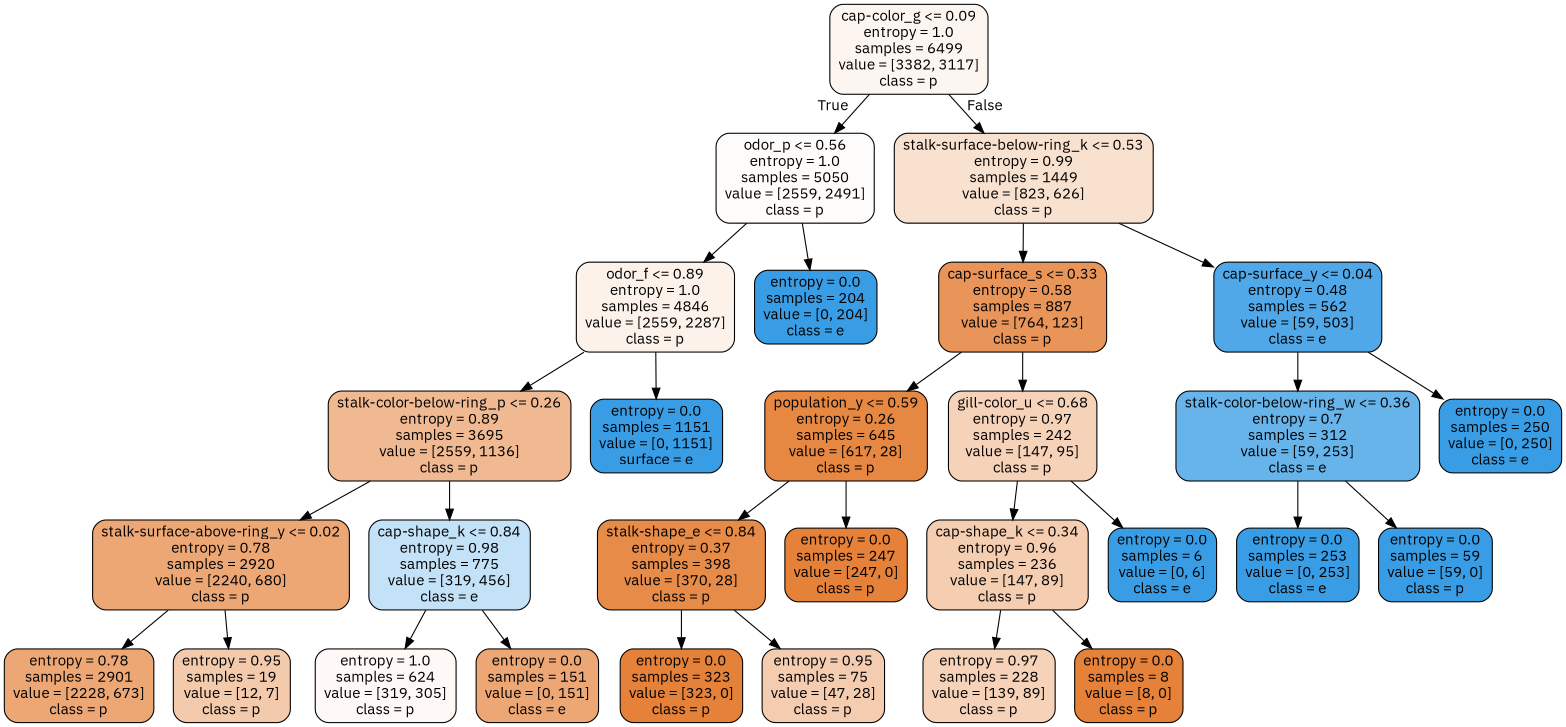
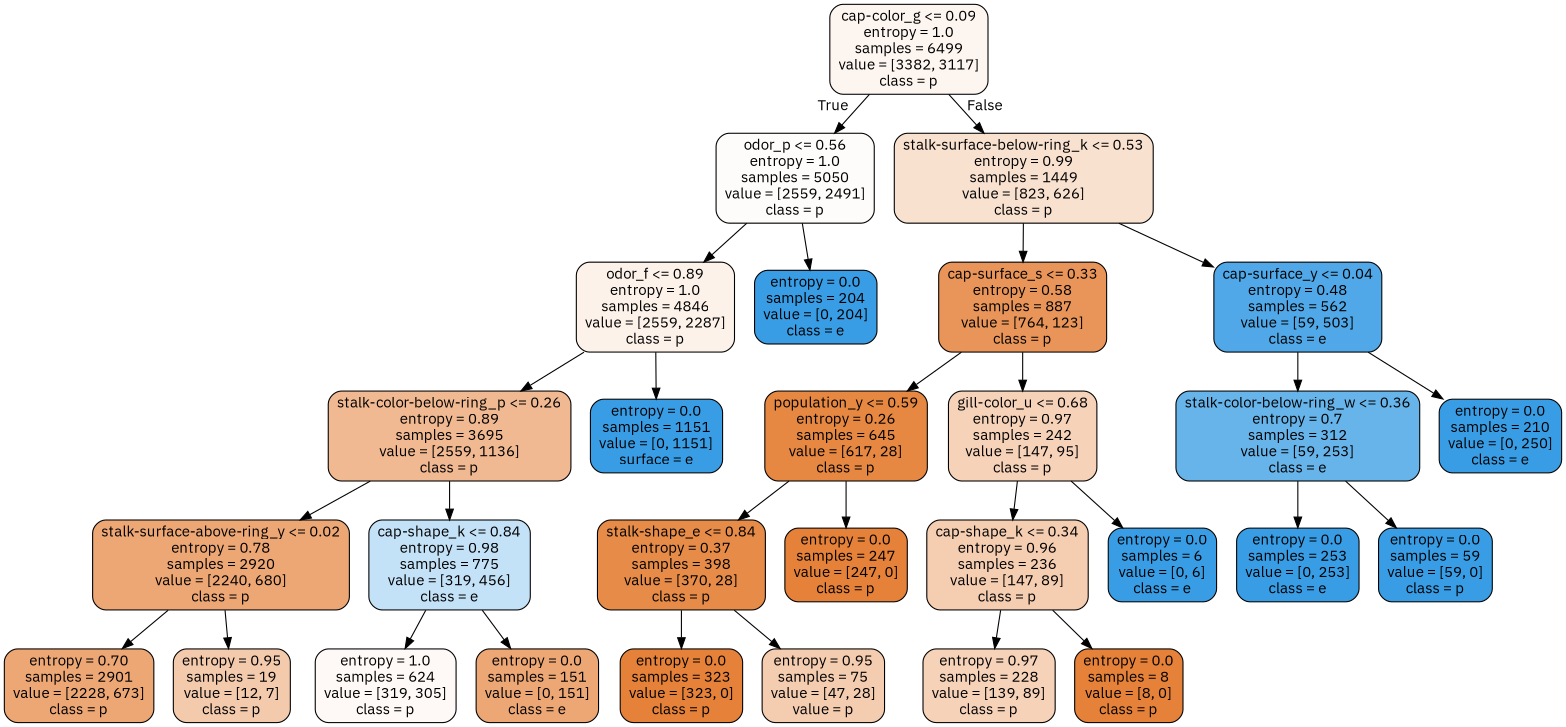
(1500, 436) -> (1500, 436)
(79, 686) -> (79, 686)
(823, 686) -> (823, 686)
